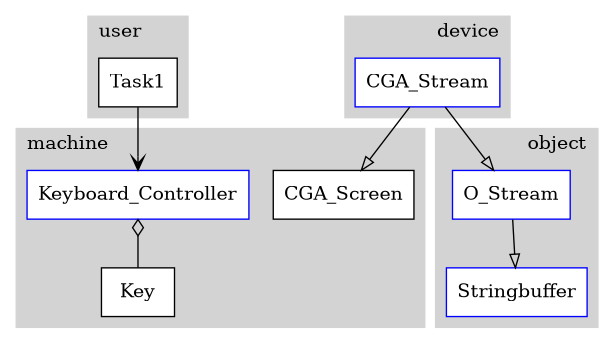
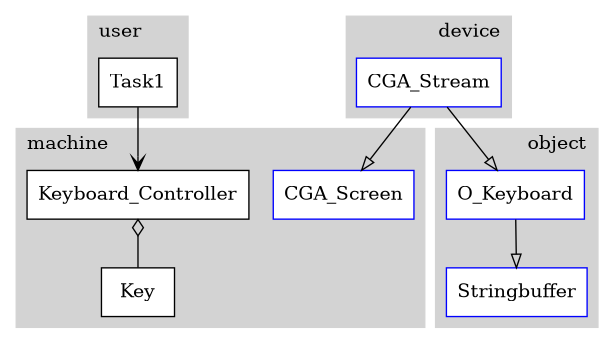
(138, 195) -> (138, 195)
(344, 195) -> (344, 195)
(511, 195) -> (515, 195)
